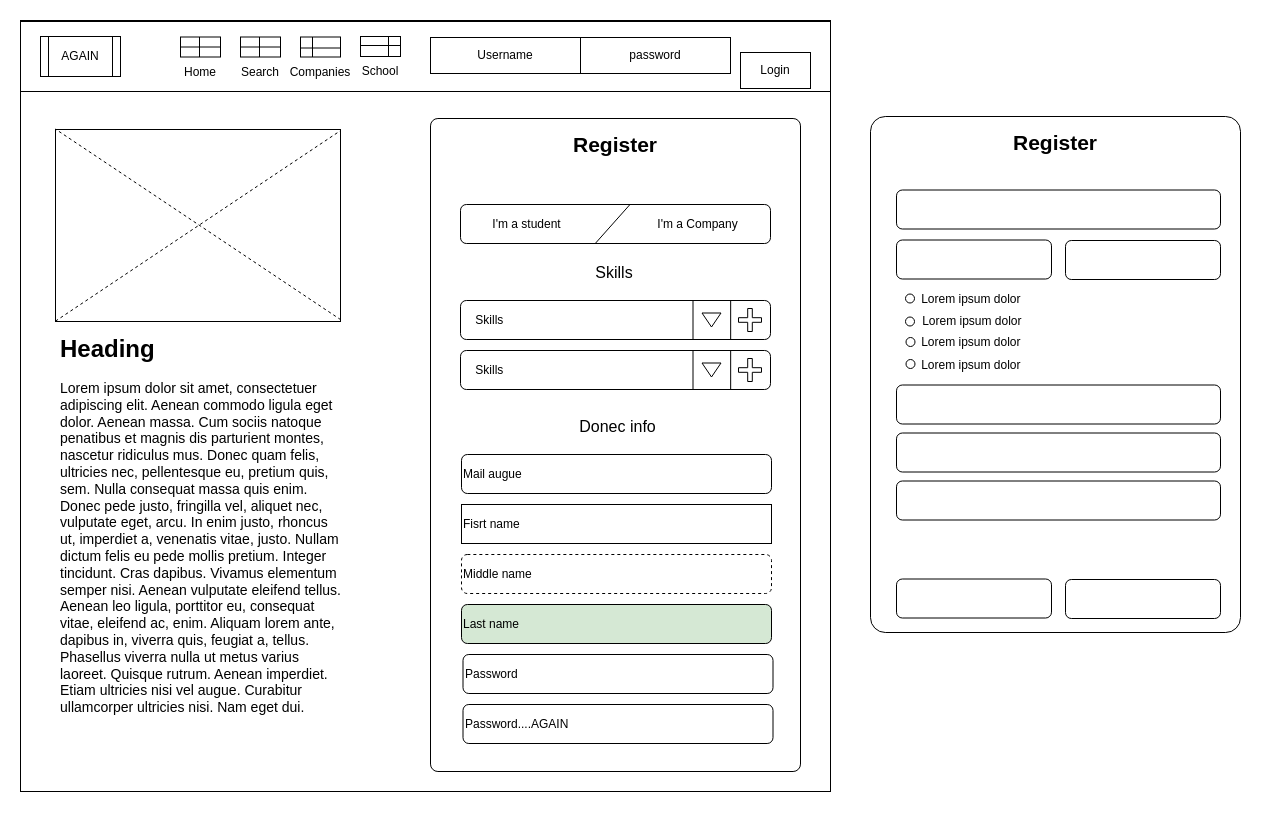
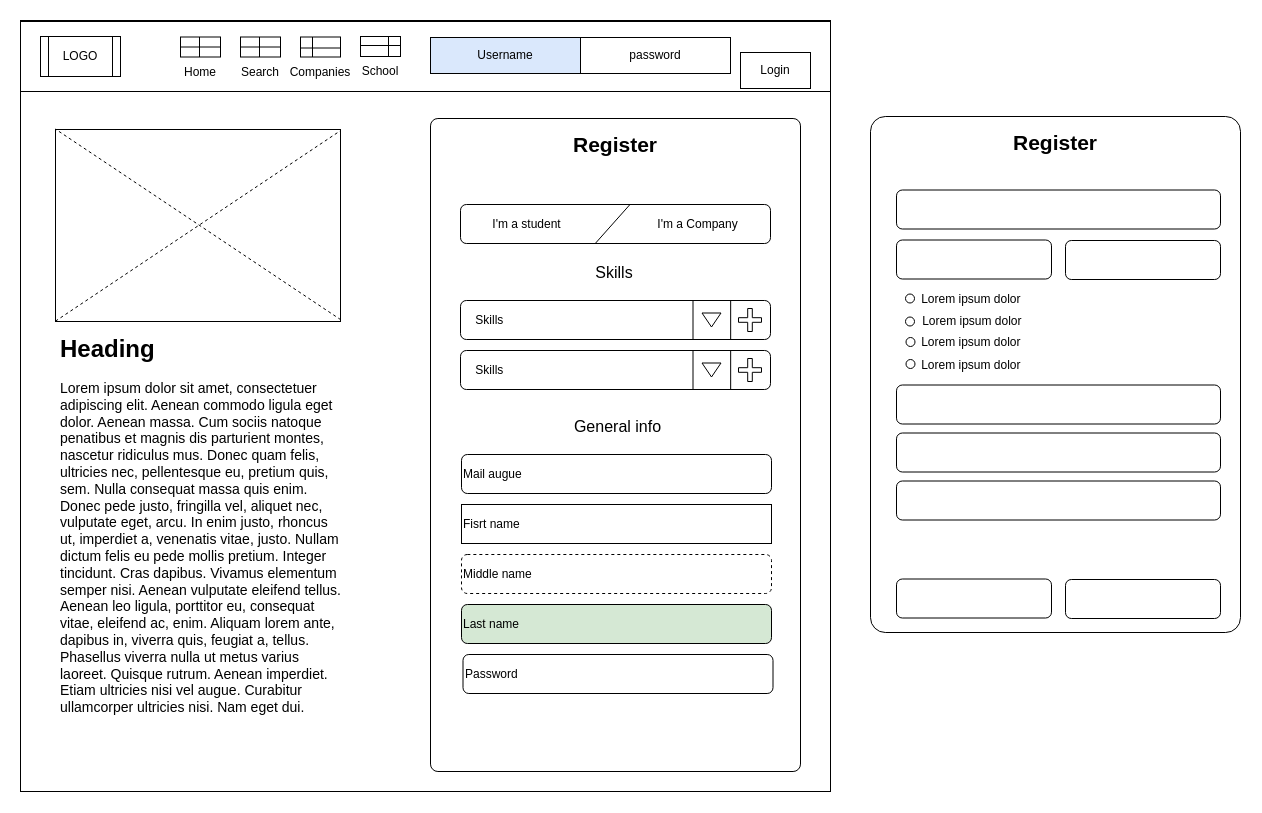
(506, 56) -> (506, 56)
(81, 57) -> (81, 57)
(618, 427) -> (618, 427)
(618, 724) -> none
